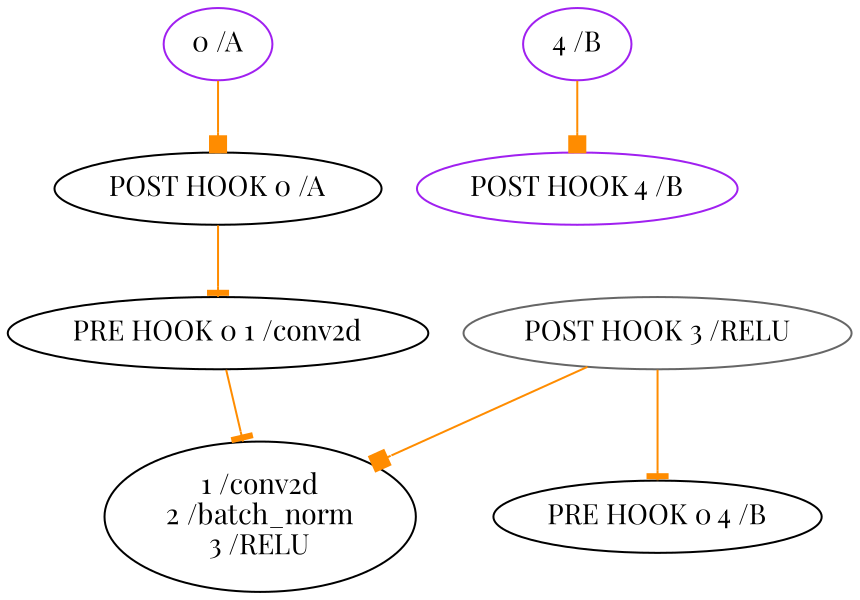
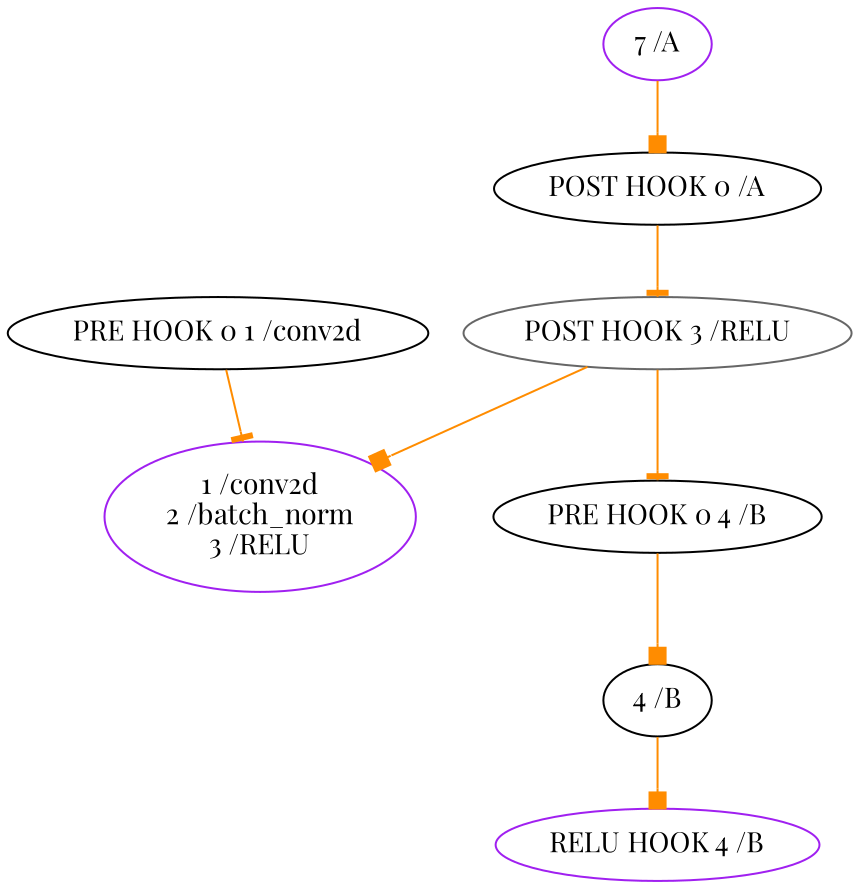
(218, 44) -> (658, 44)
(577, 44) -> (658, 700)
(577, 189) -> (658, 845)
(218, 256) -> (658, 256)
(260, 517) -> (260, 517)
none -> (658, 599)
